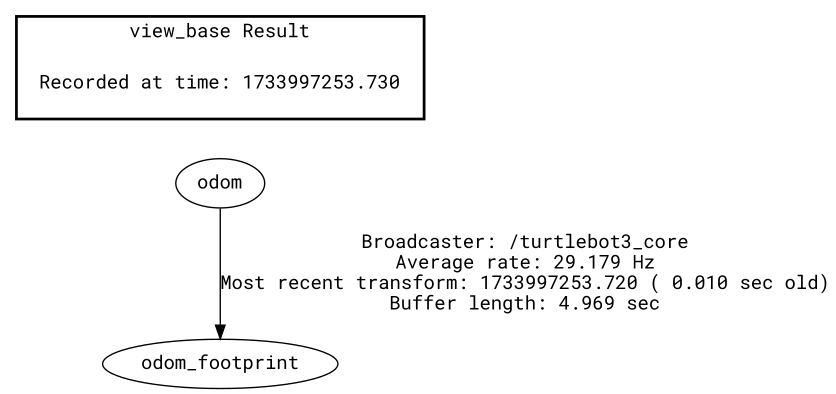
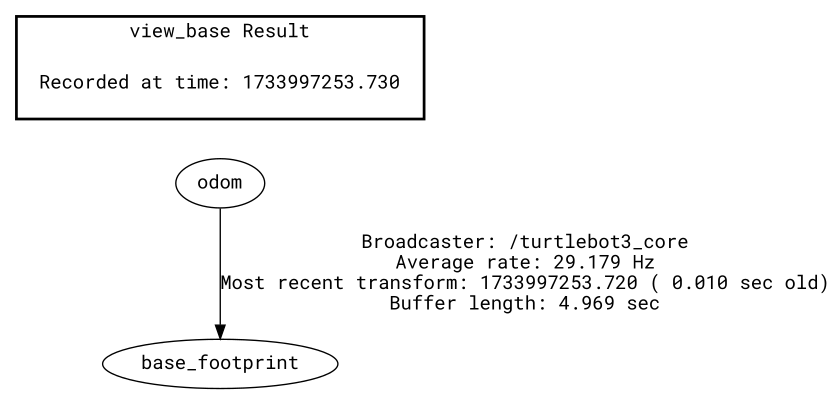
(220, 364) -> (220, 364)
